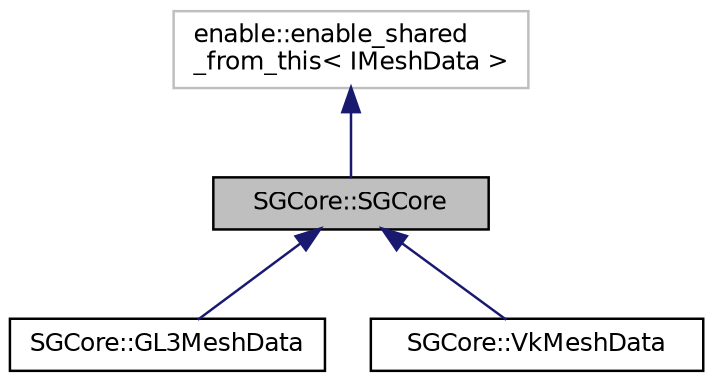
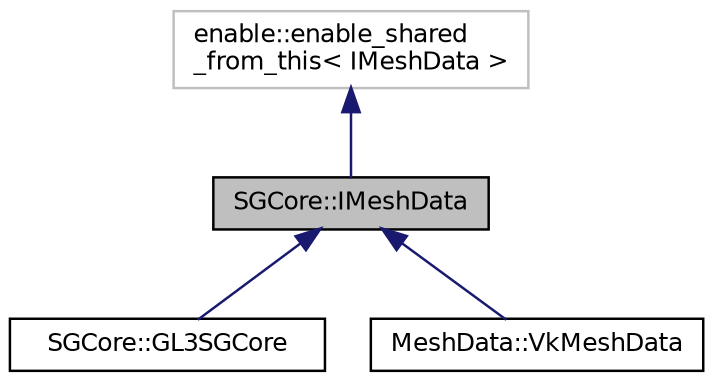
(351, 203) -> (351, 203)
(167, 345) -> (167, 345)
(537, 345) -> (537, 345)
